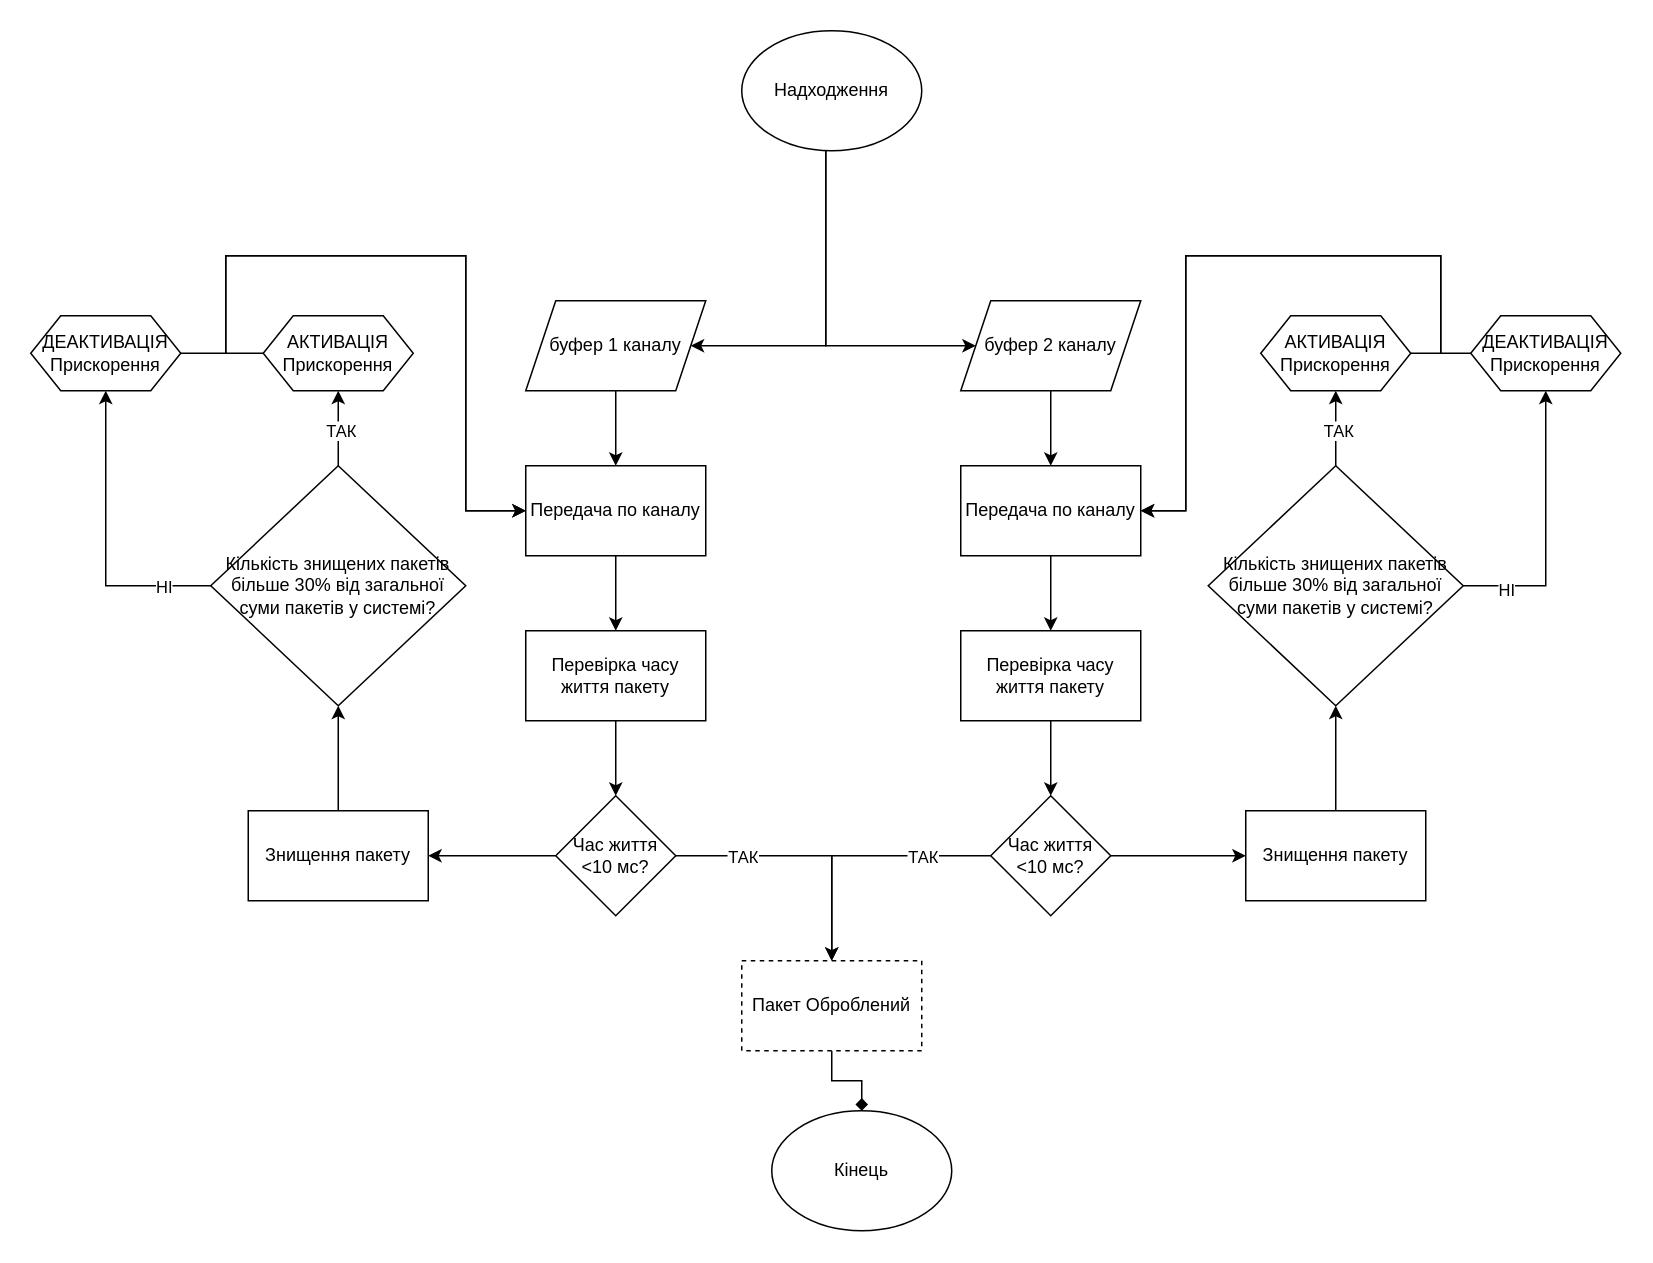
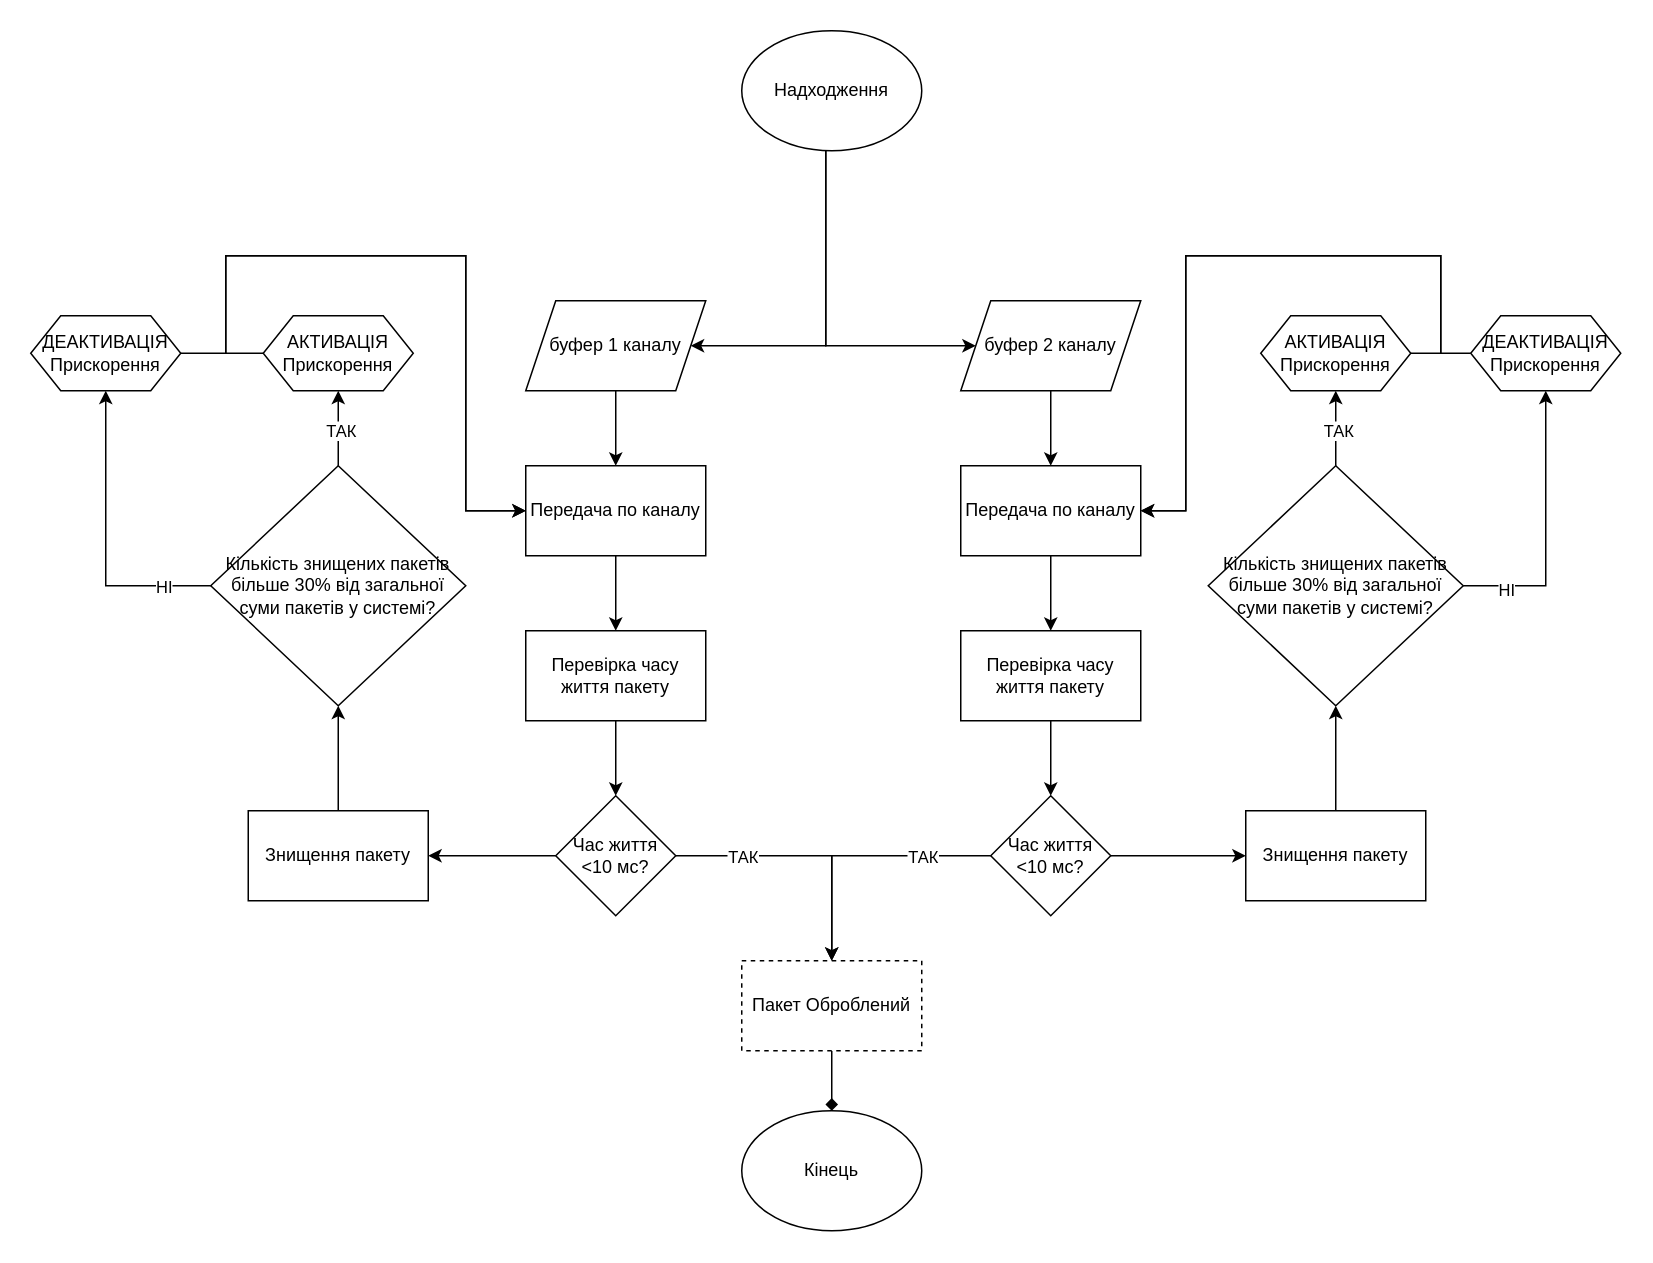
(862, 1171) -> (832, 1171)
